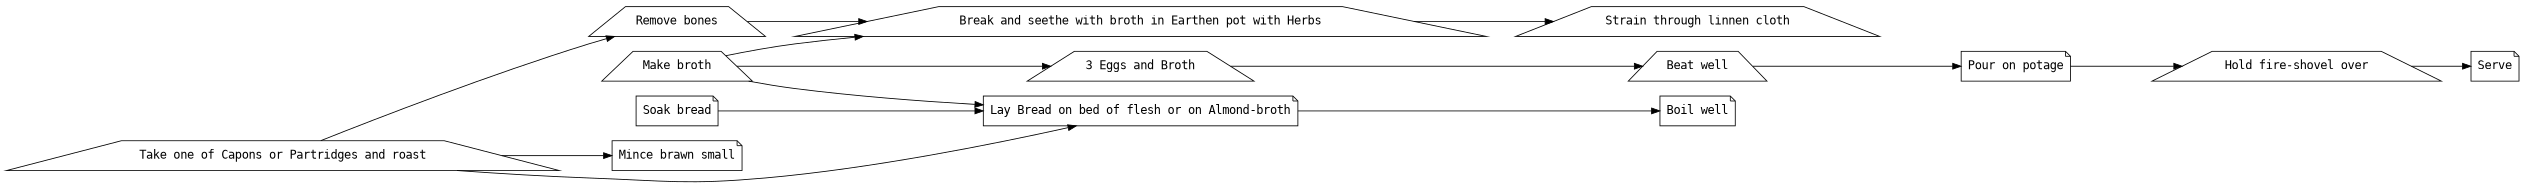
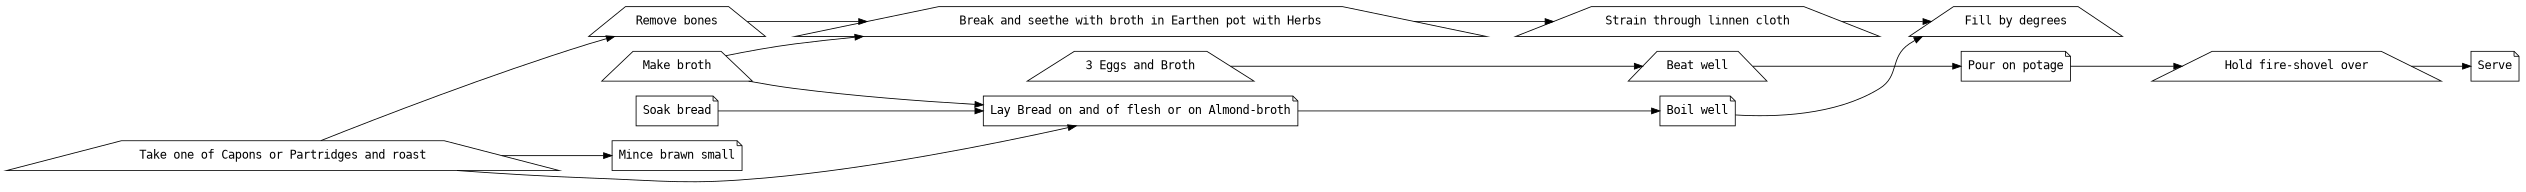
none -> (2016, 22)
(890, 66) -> none
(1141, 111) -> (1141, 111)
